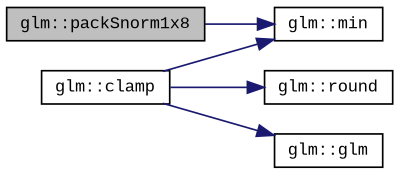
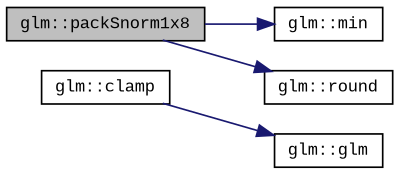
(210, 58) -> none
(209, 87) -> (209, 53)
